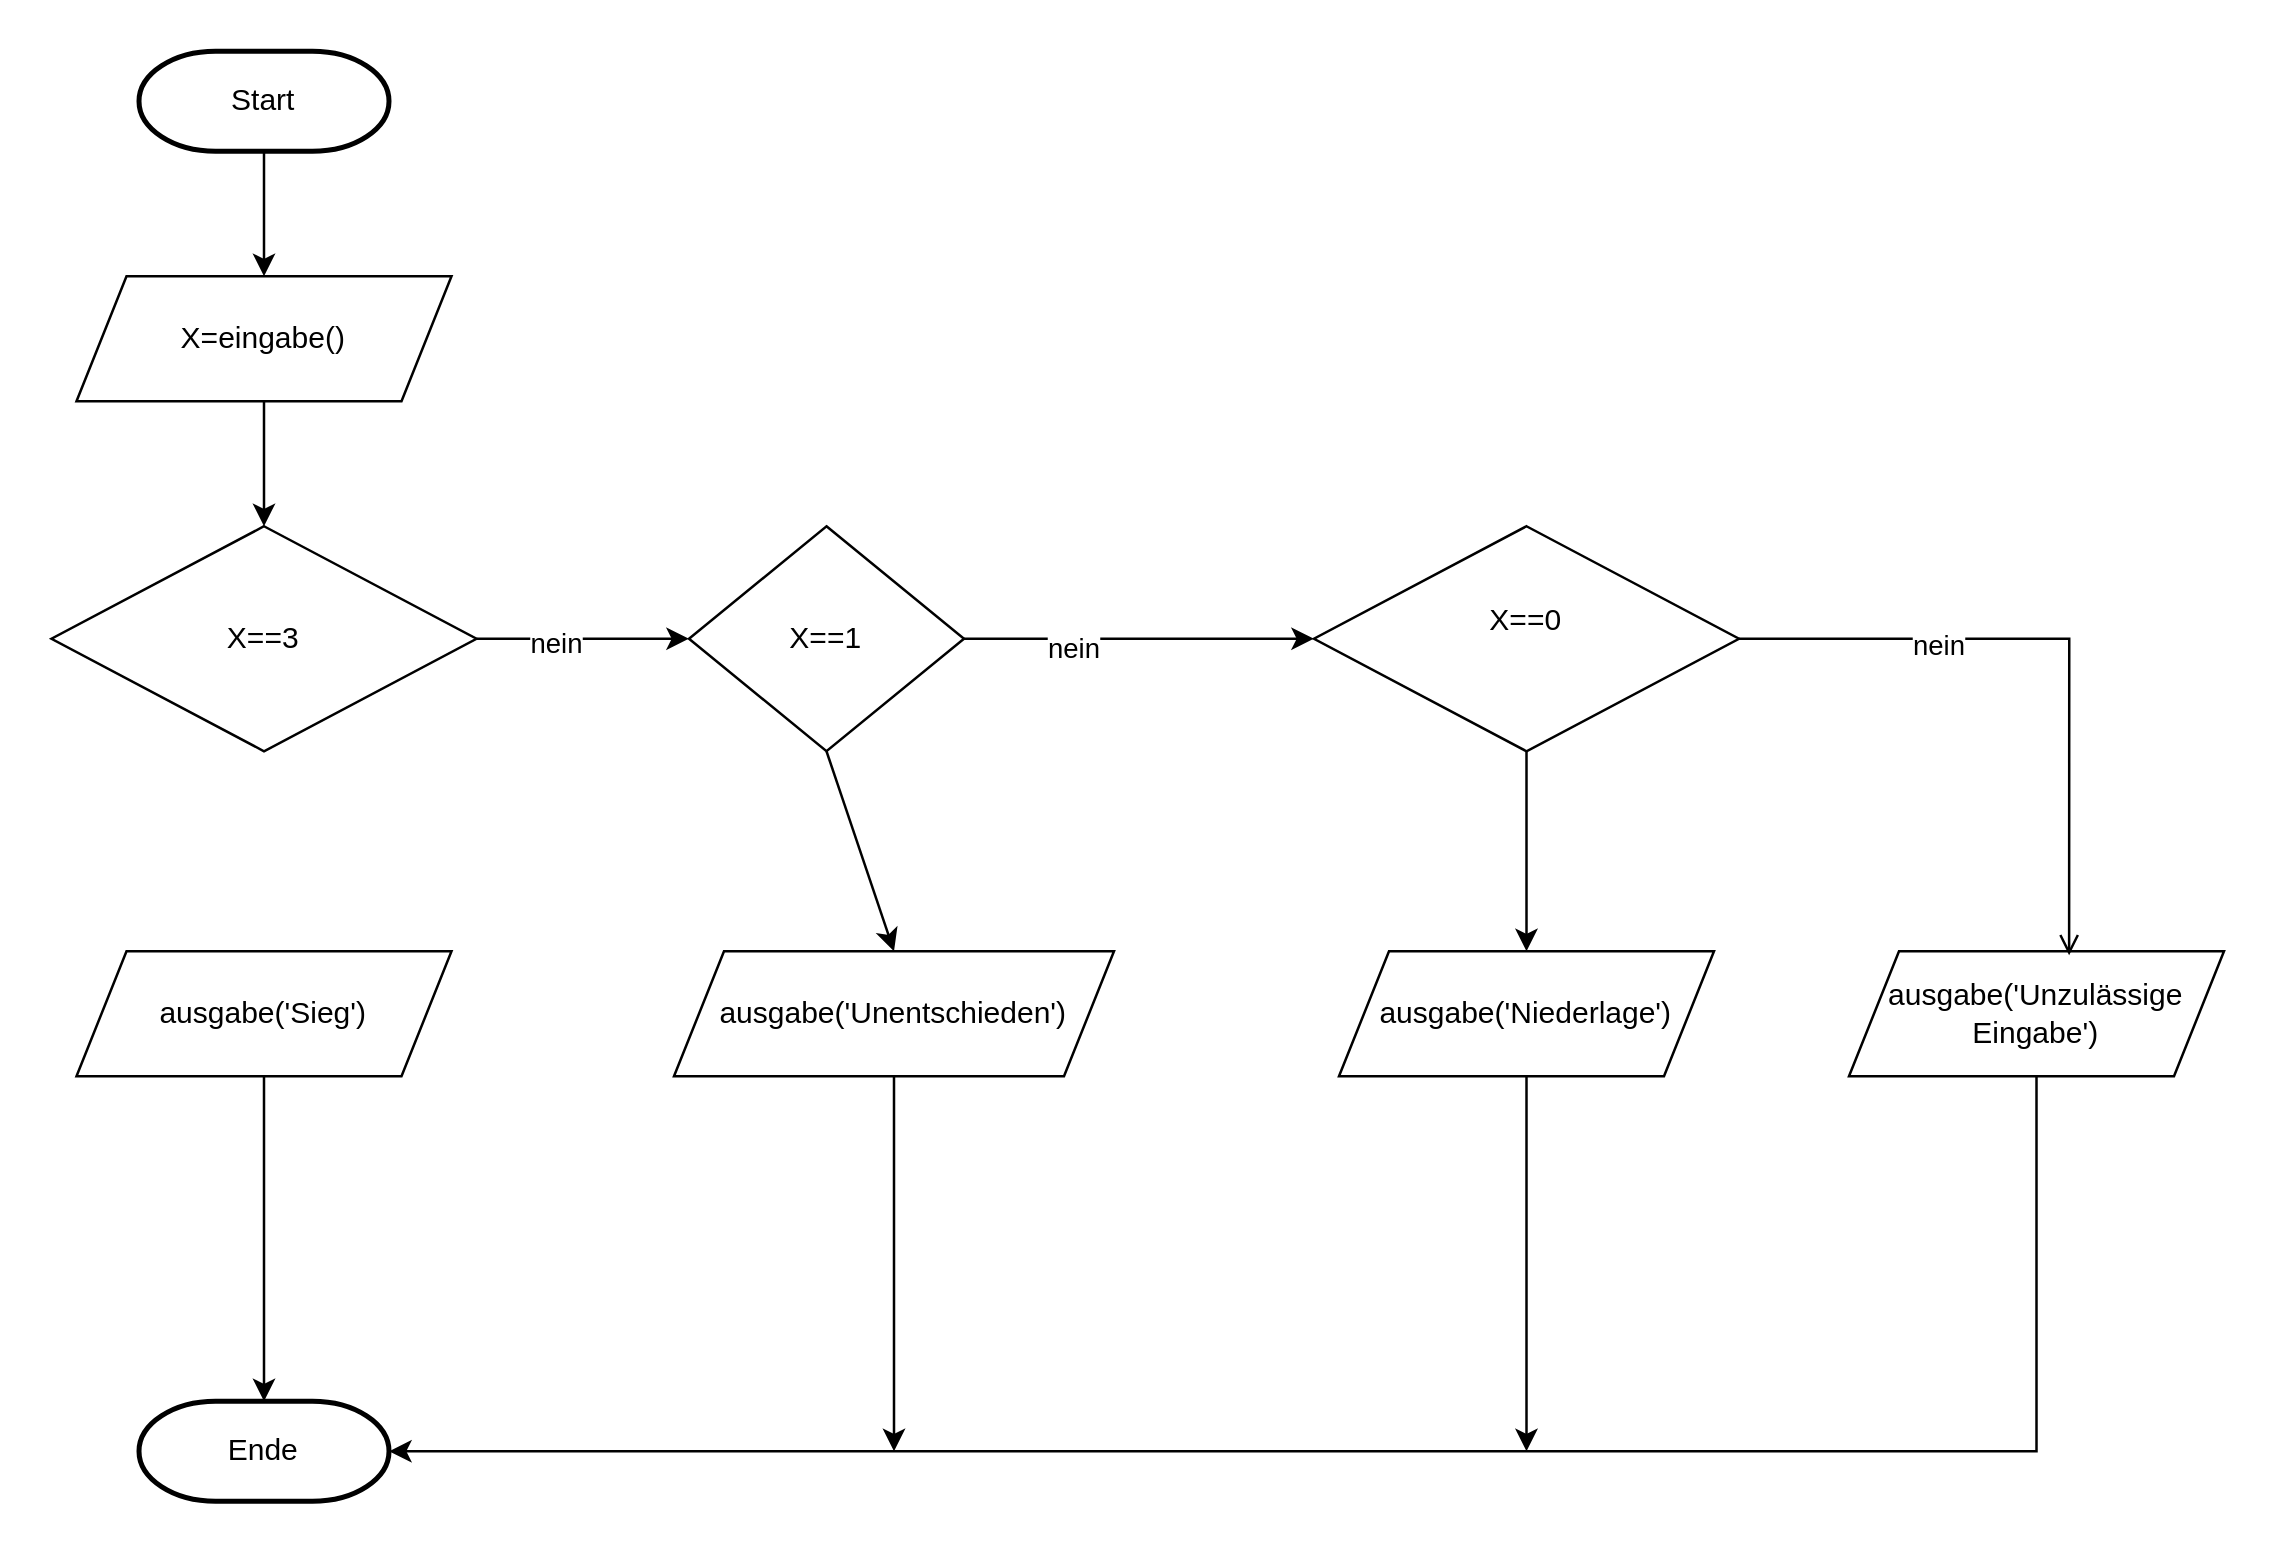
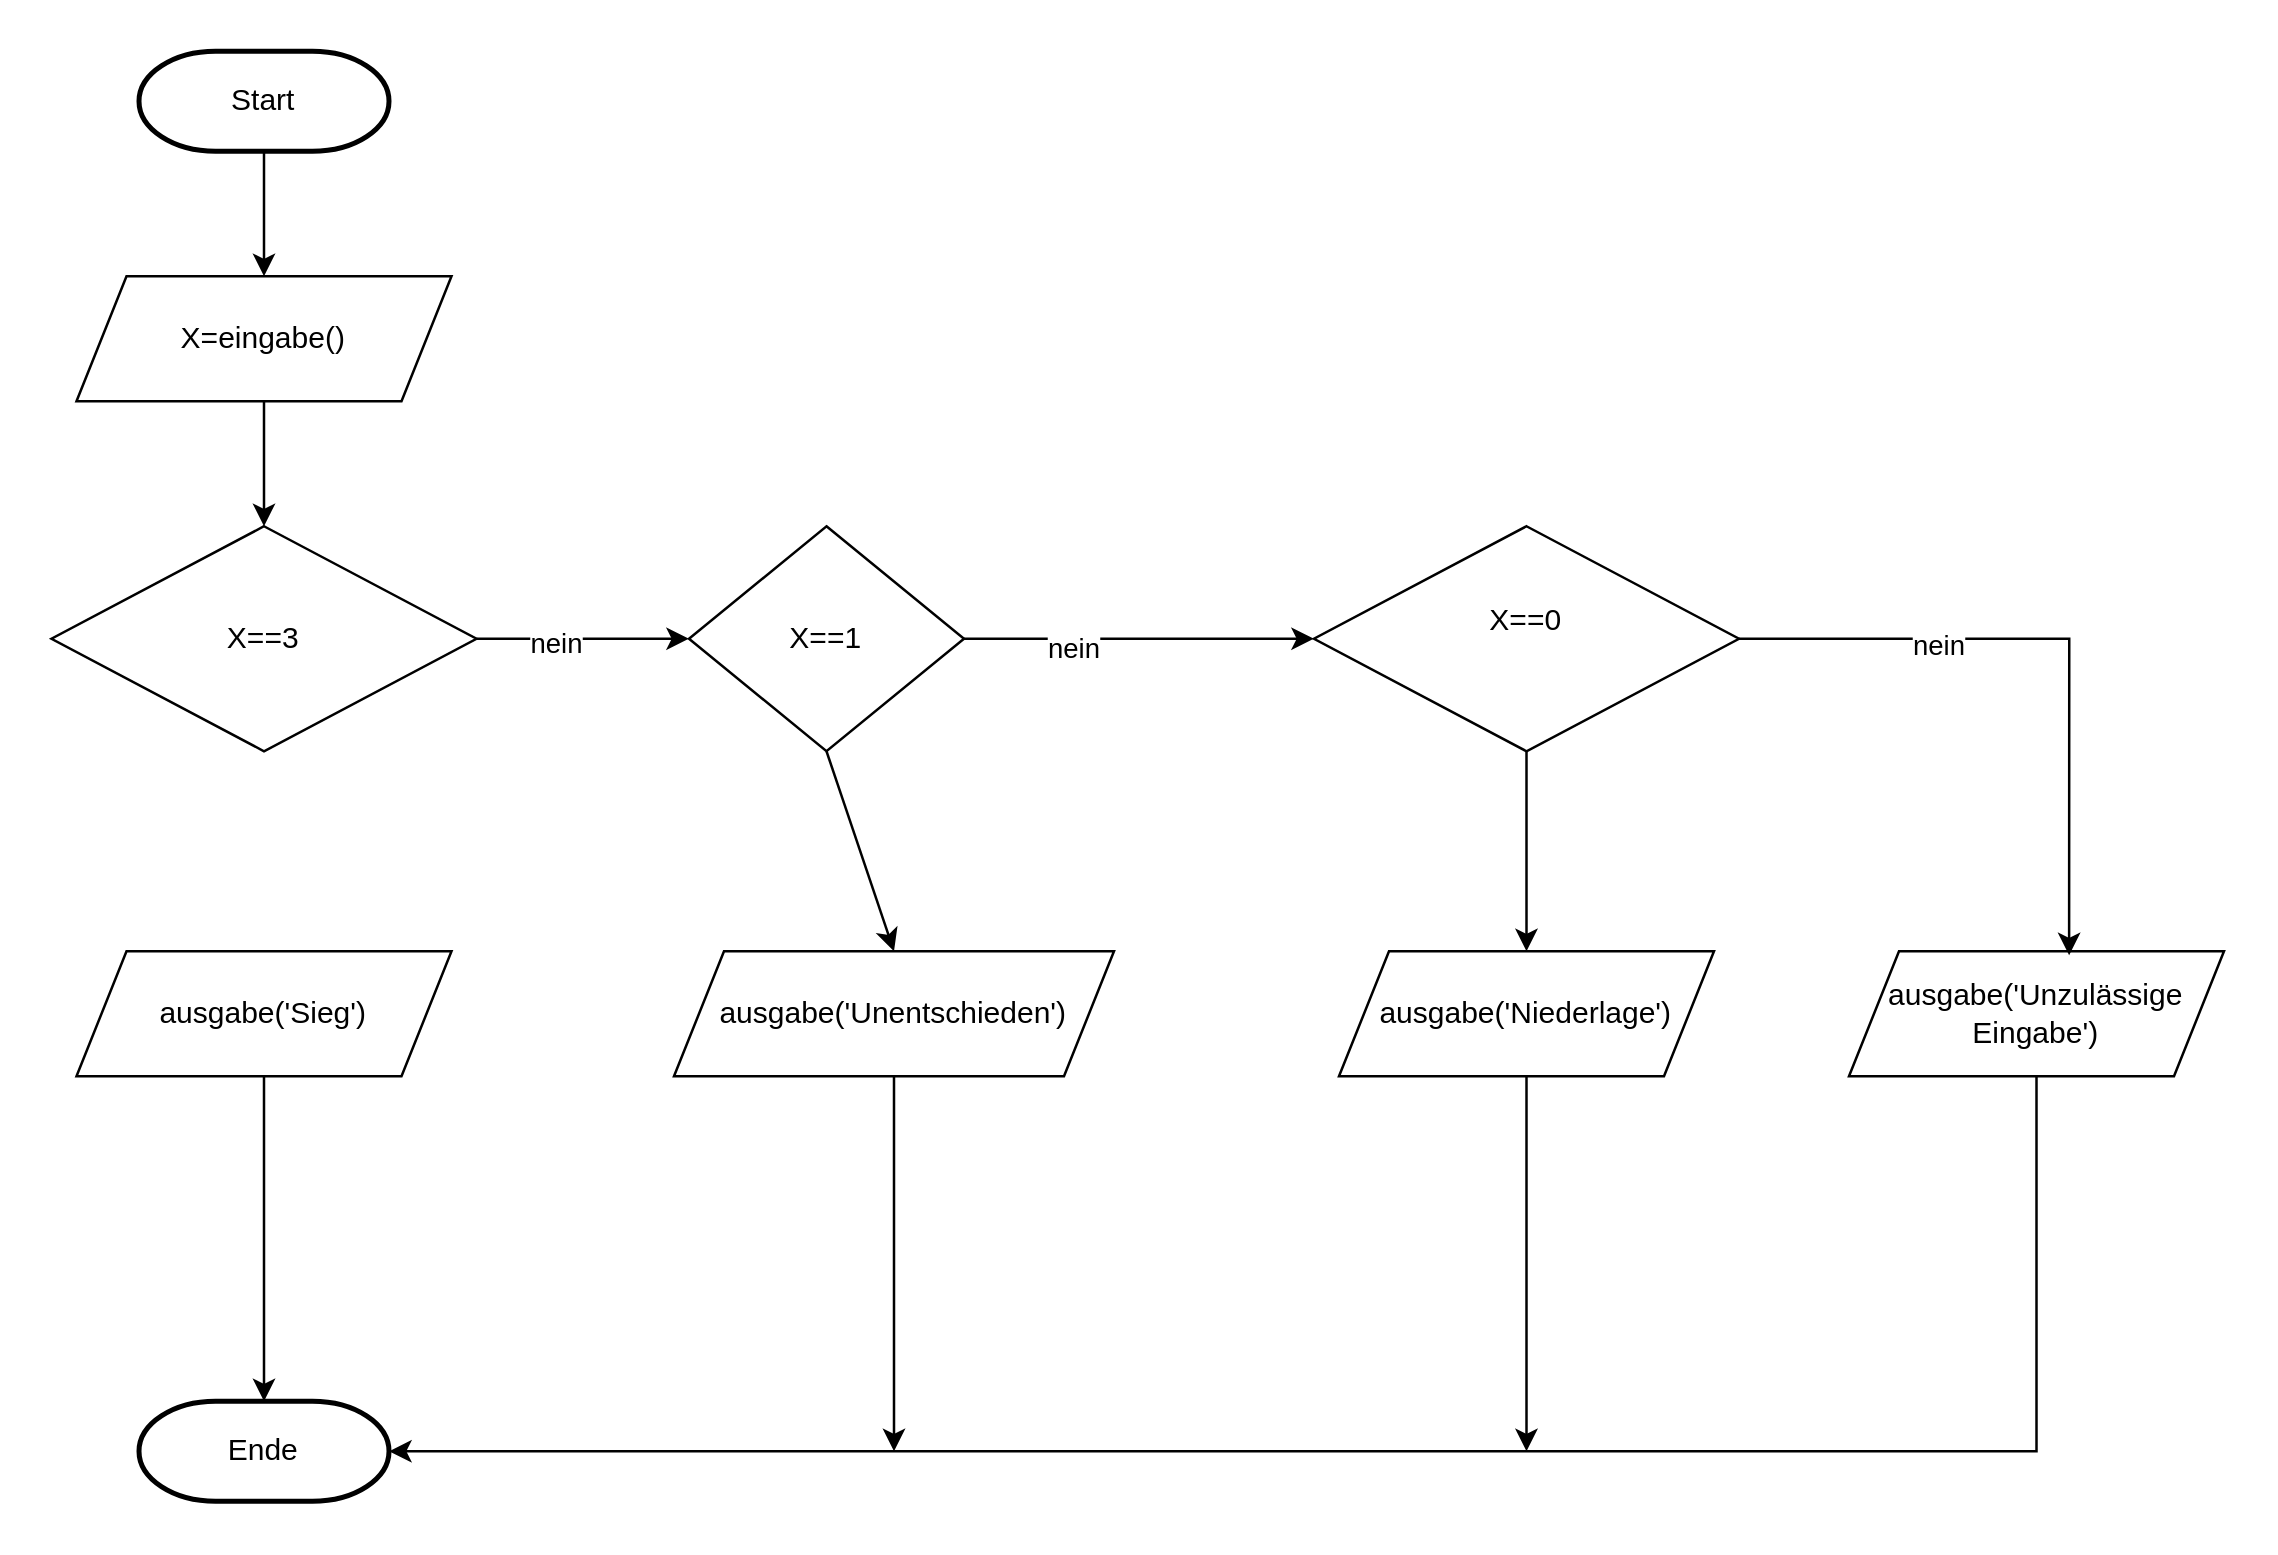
(2069, 941) -> (2069, 937)
